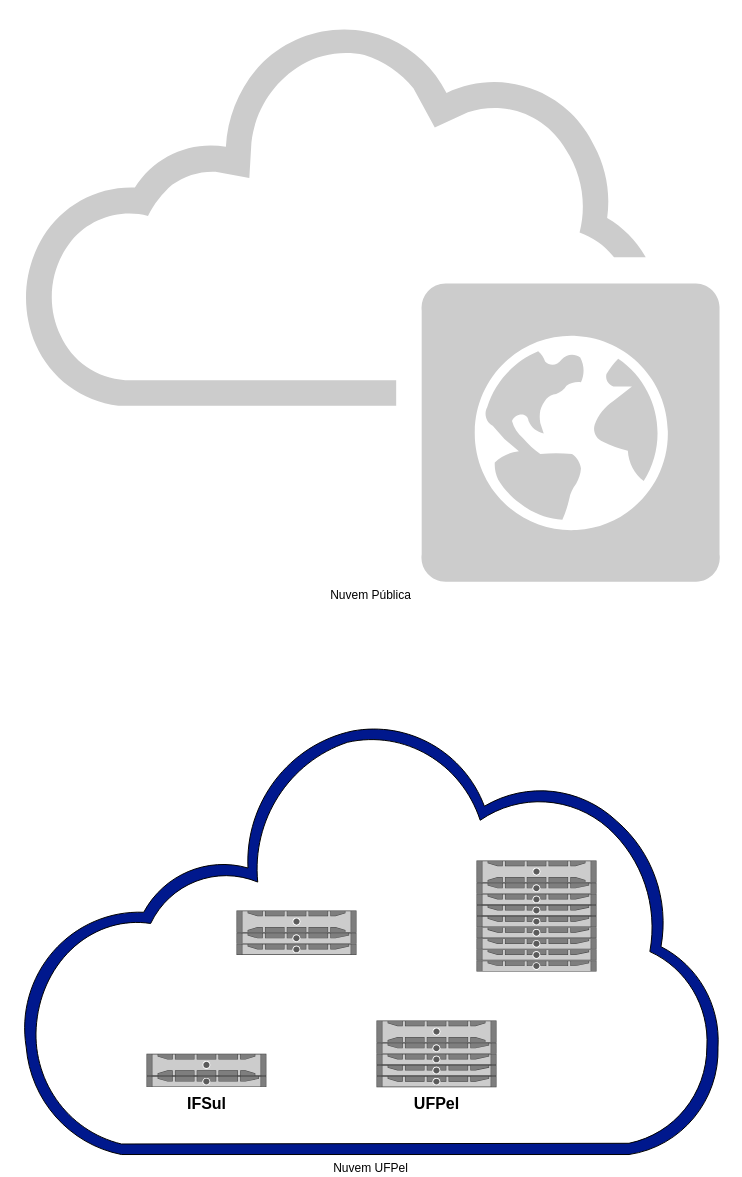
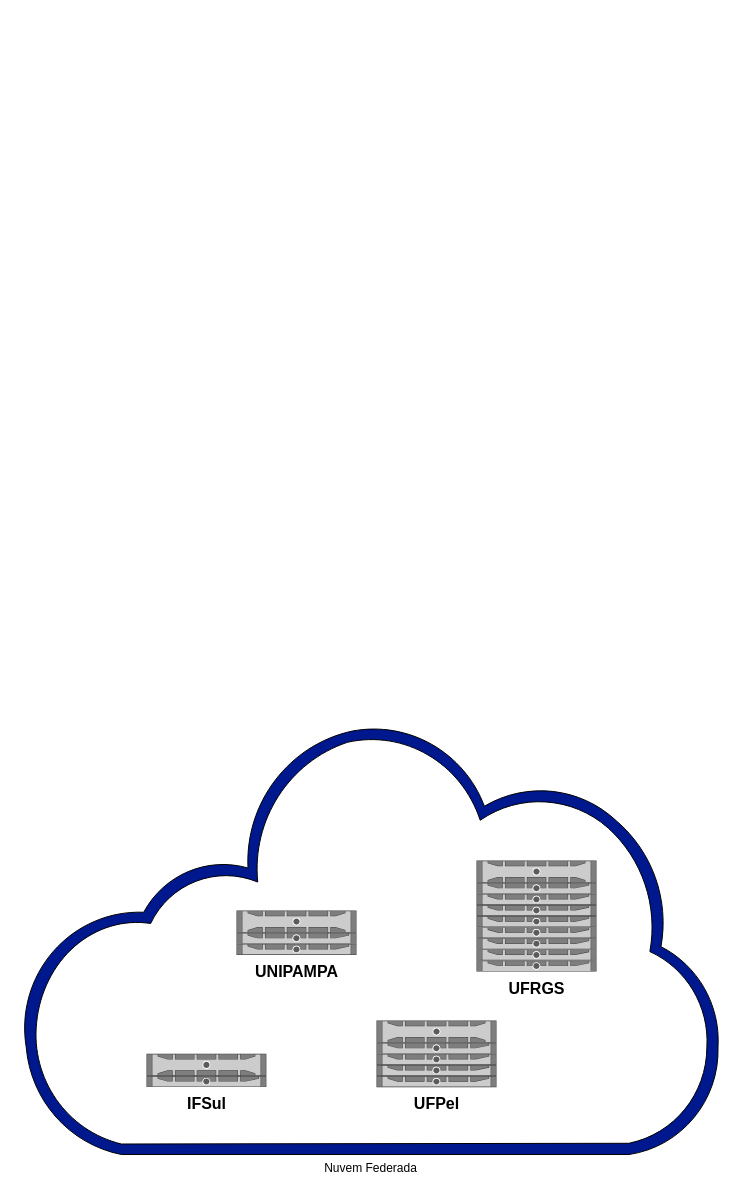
(371, 301) -> none
none -> (297, 970)
none -> (537, 986)
(371, 1169) -> (371, 1169)
